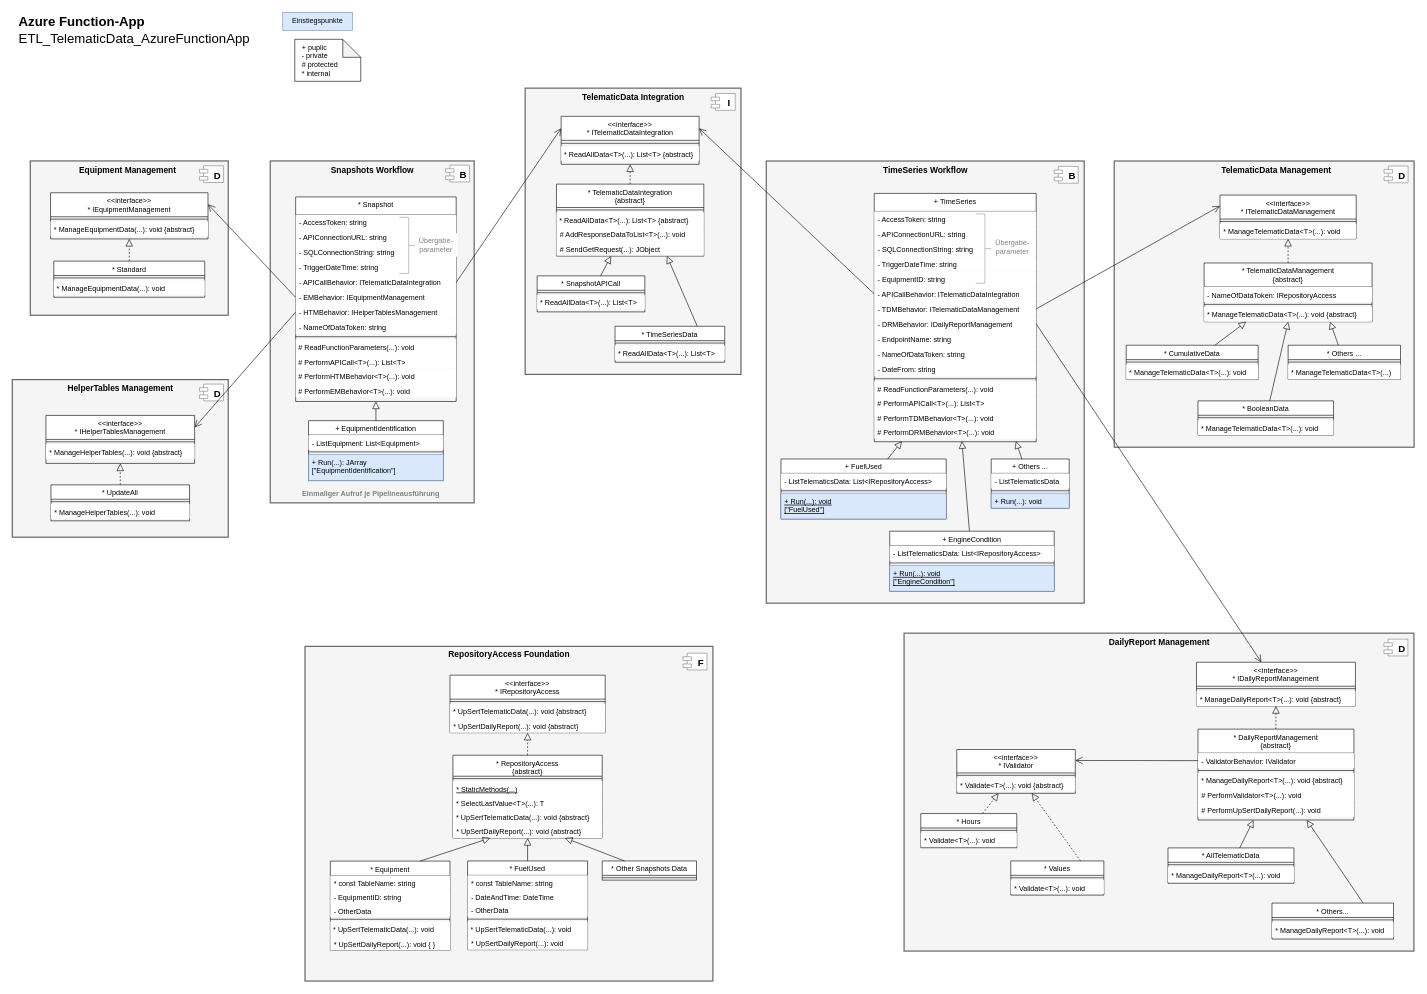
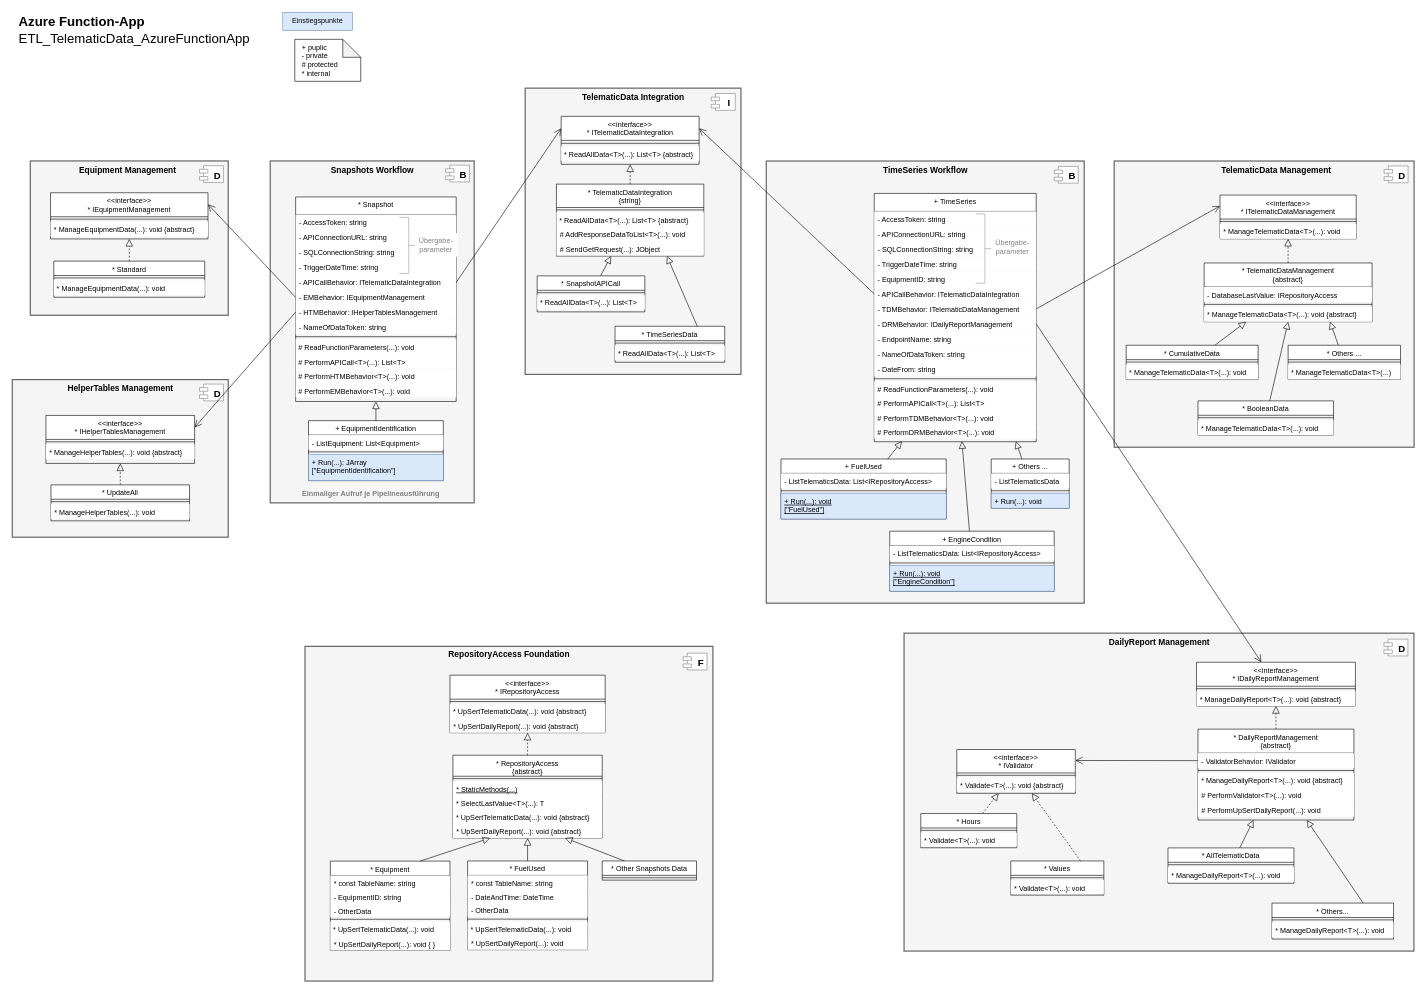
(630, 192) -> (630, 192)
(1275, 296) -> (1278, 296)
